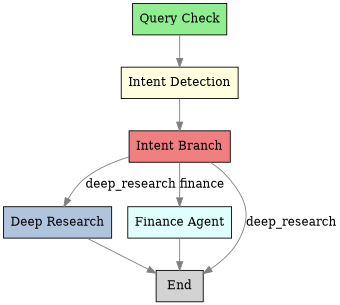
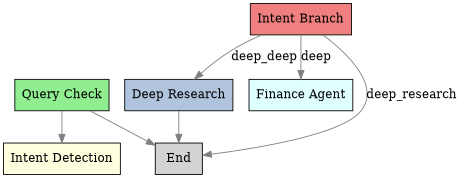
(180, 110) -> none
(131, 184) -> (264, 57)
(202, 184) -> (316, 57)
(180, 250) -> (119, 126)
